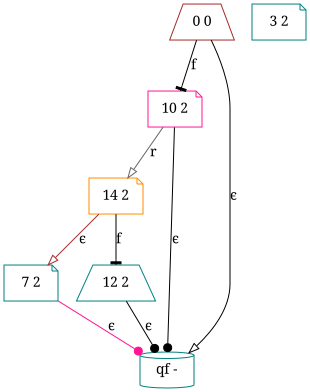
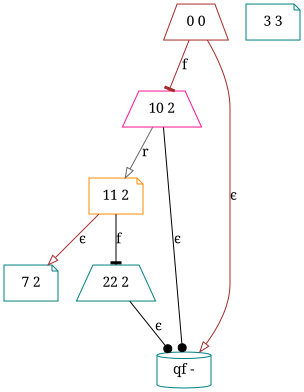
(279, 22) -> (273, 22)
(189, 63) -> (180, 63)
(175, 109) -> (162, 109)
(116, 196) -> (116, 196)
(230, 196) -> (230, 192)
(116, 283) -> (116, 283)
(96, 325) -> none
